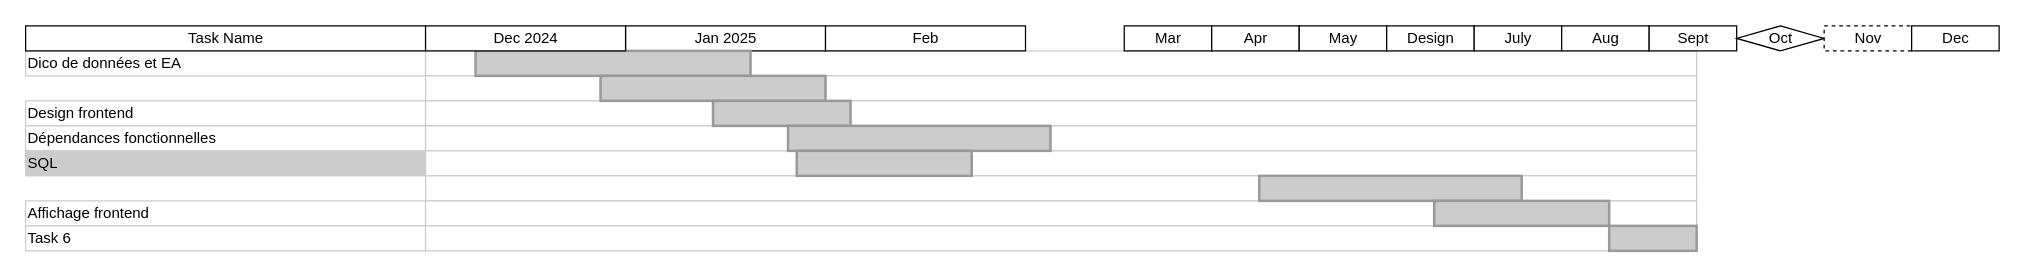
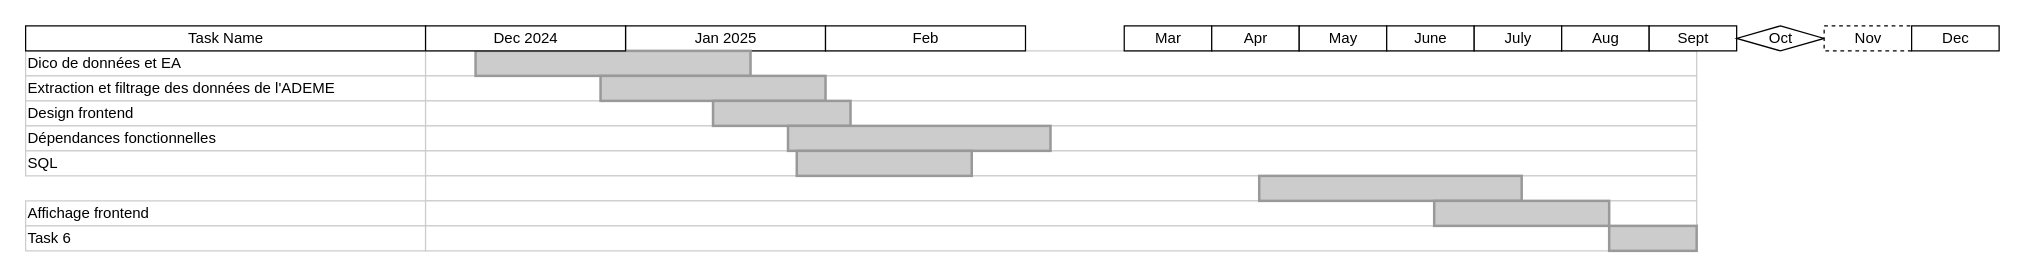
(1431, 38) -> (1431, 38)
none -> (226, 88)
(226, 163) -> (226, 163)
